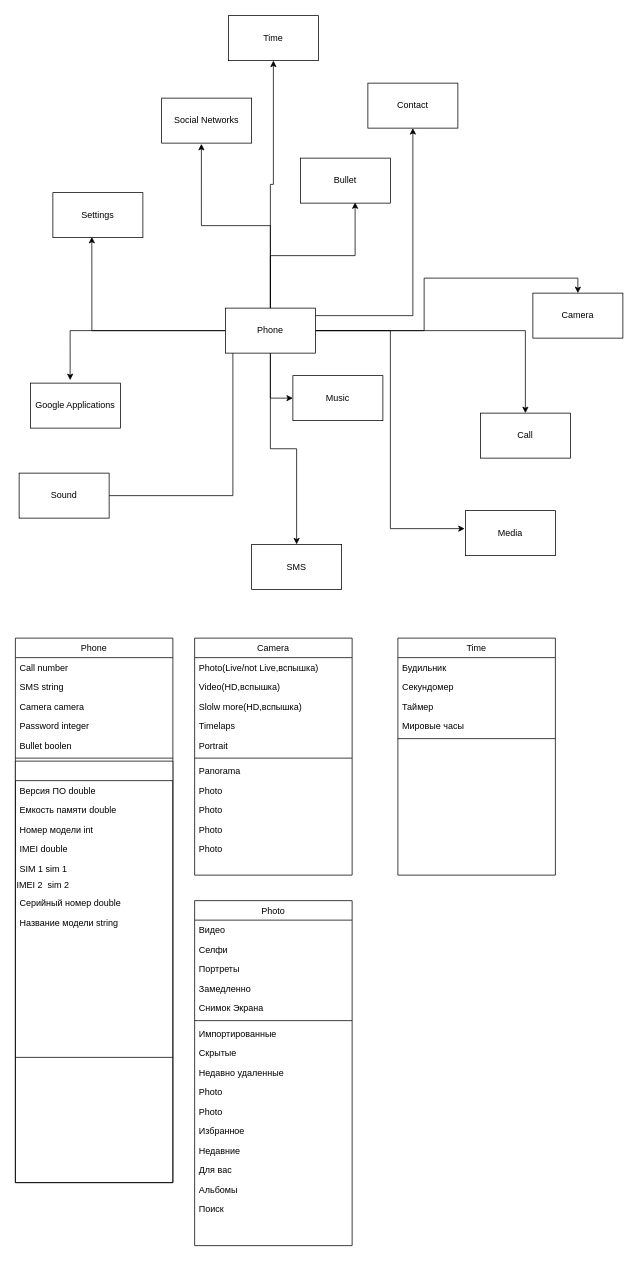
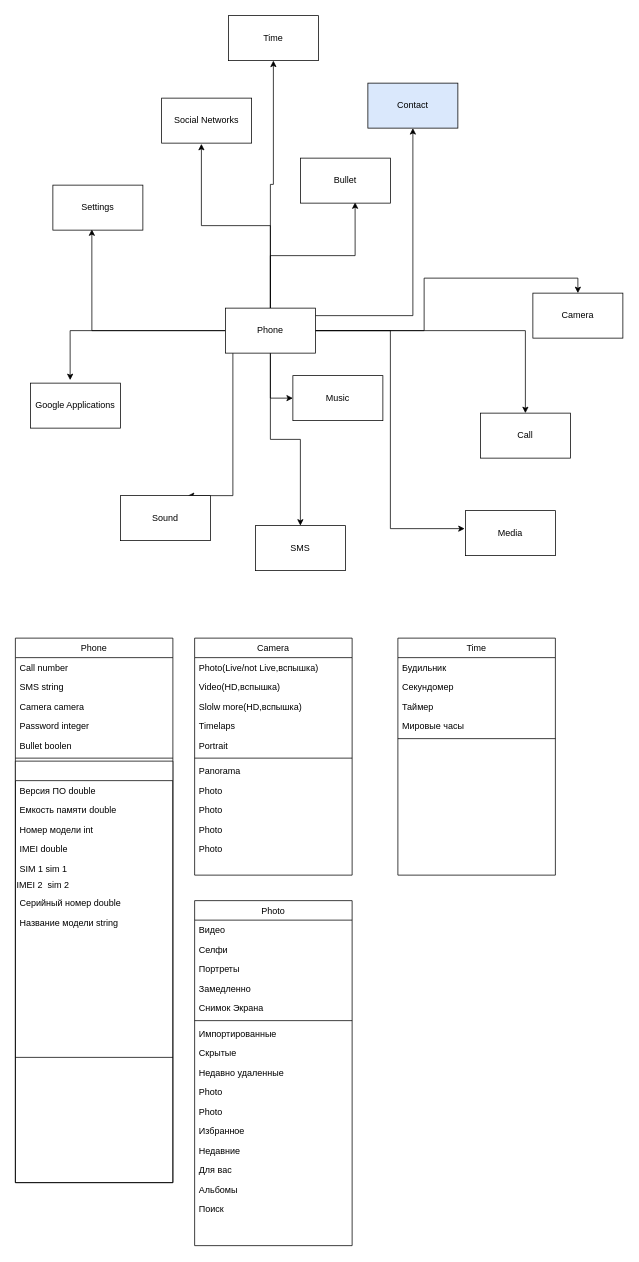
(413, 105) -> (413, 105)
(98, 215) -> (98, 207)
(64, 495) -> (165, 518)
(297, 567) -> (300, 548)
